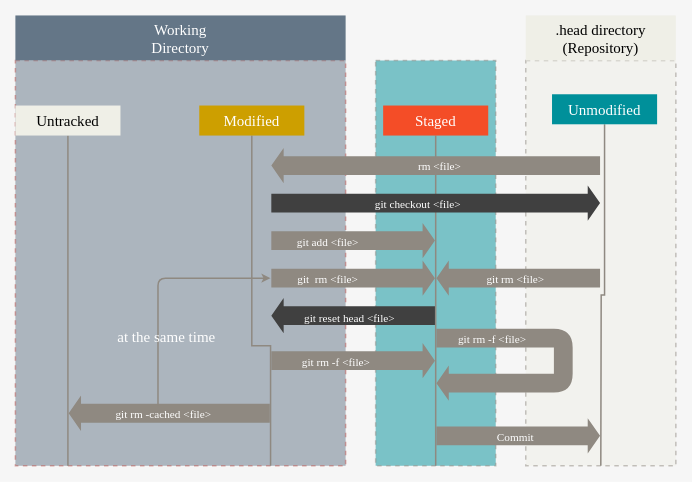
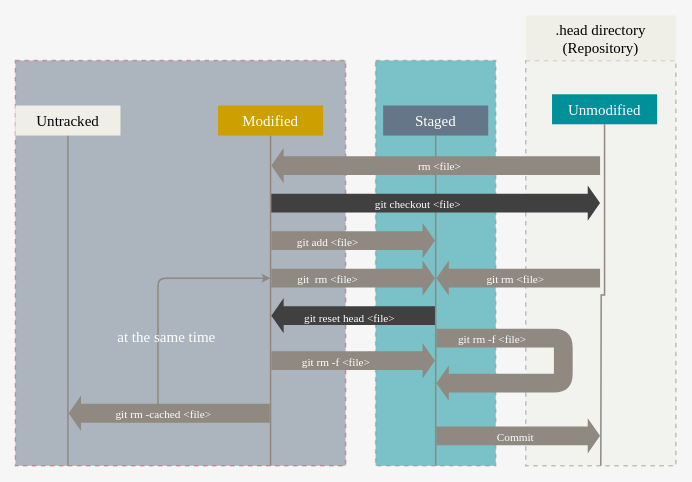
(180, 38) -> none
(252, 120) -> (270, 120)
(435, 120) -> (435, 120)
